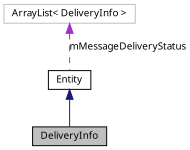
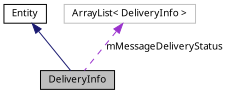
(70, 52) -> (100, 51)
